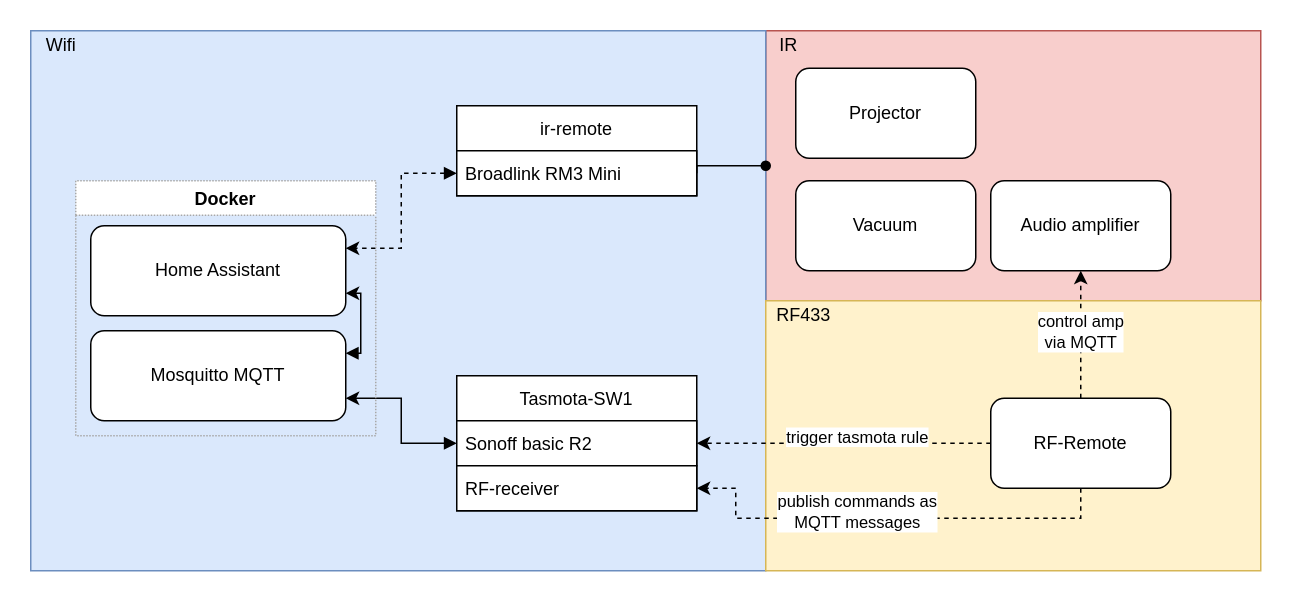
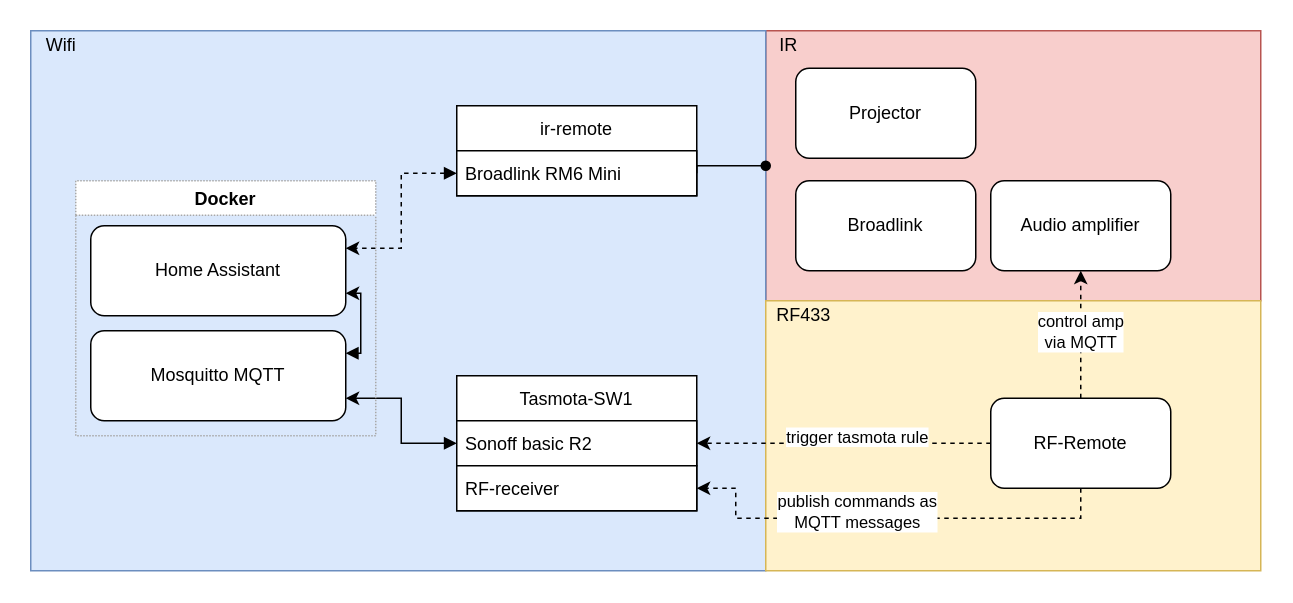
(542, 174) -> (542, 174)
(886, 226) -> (886, 226)
